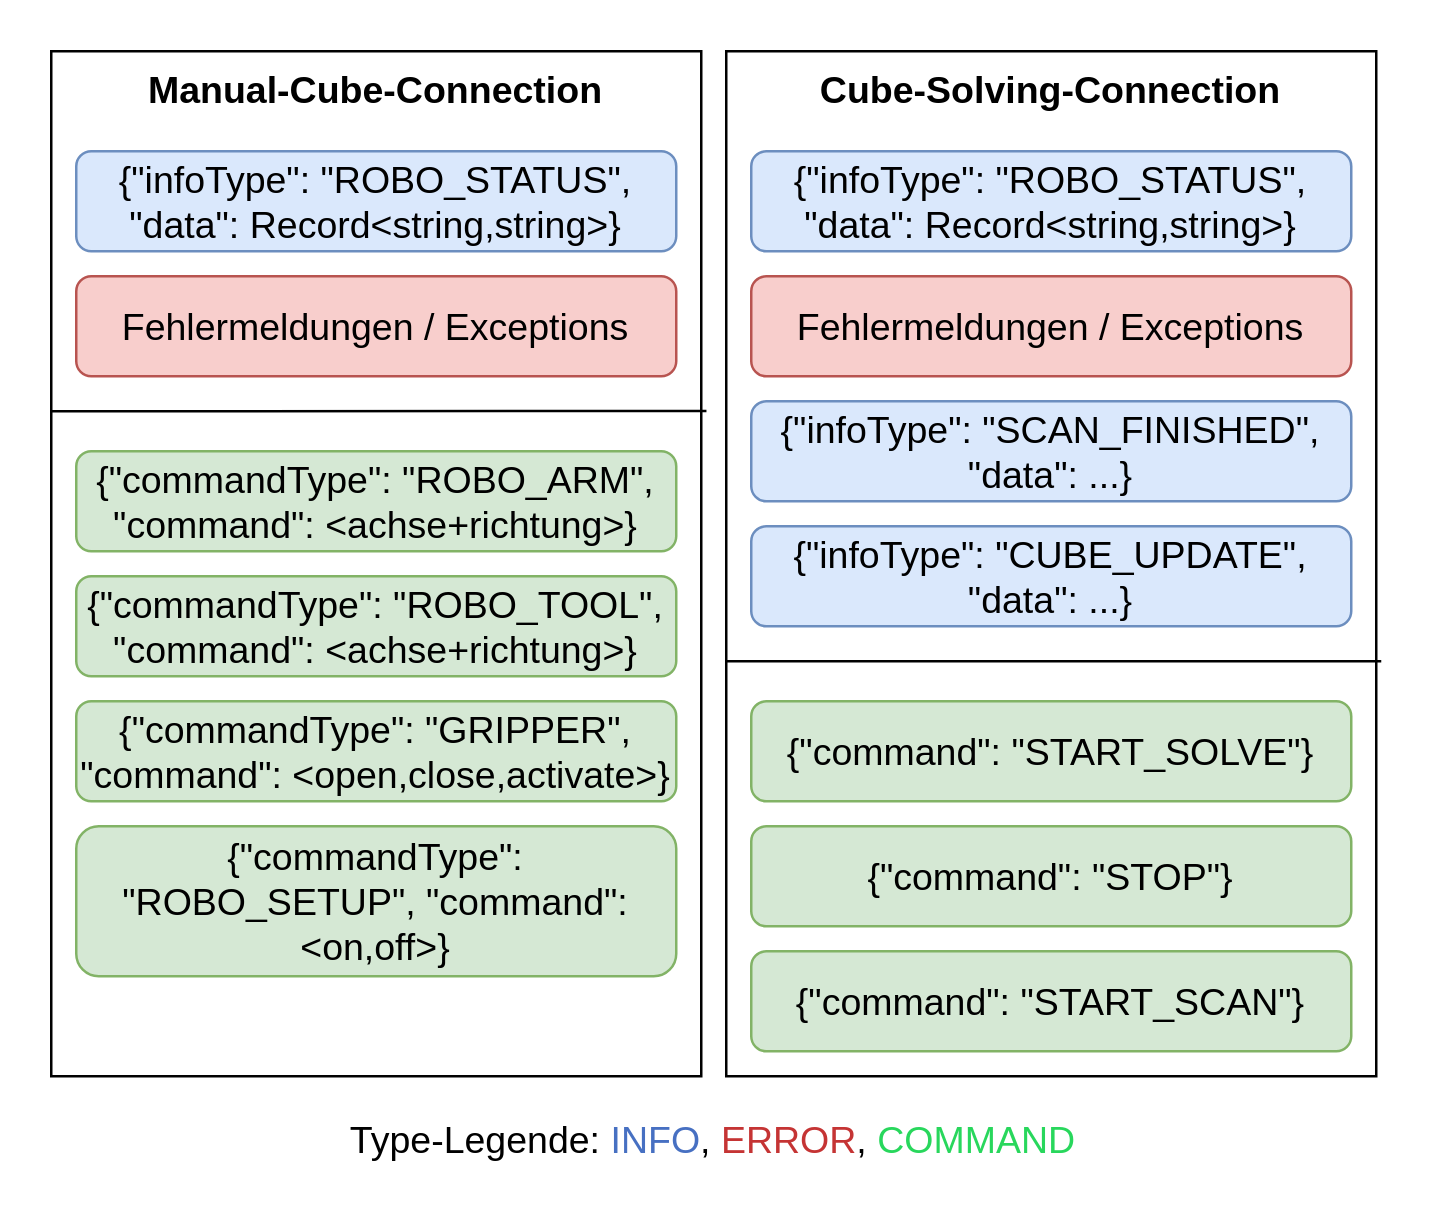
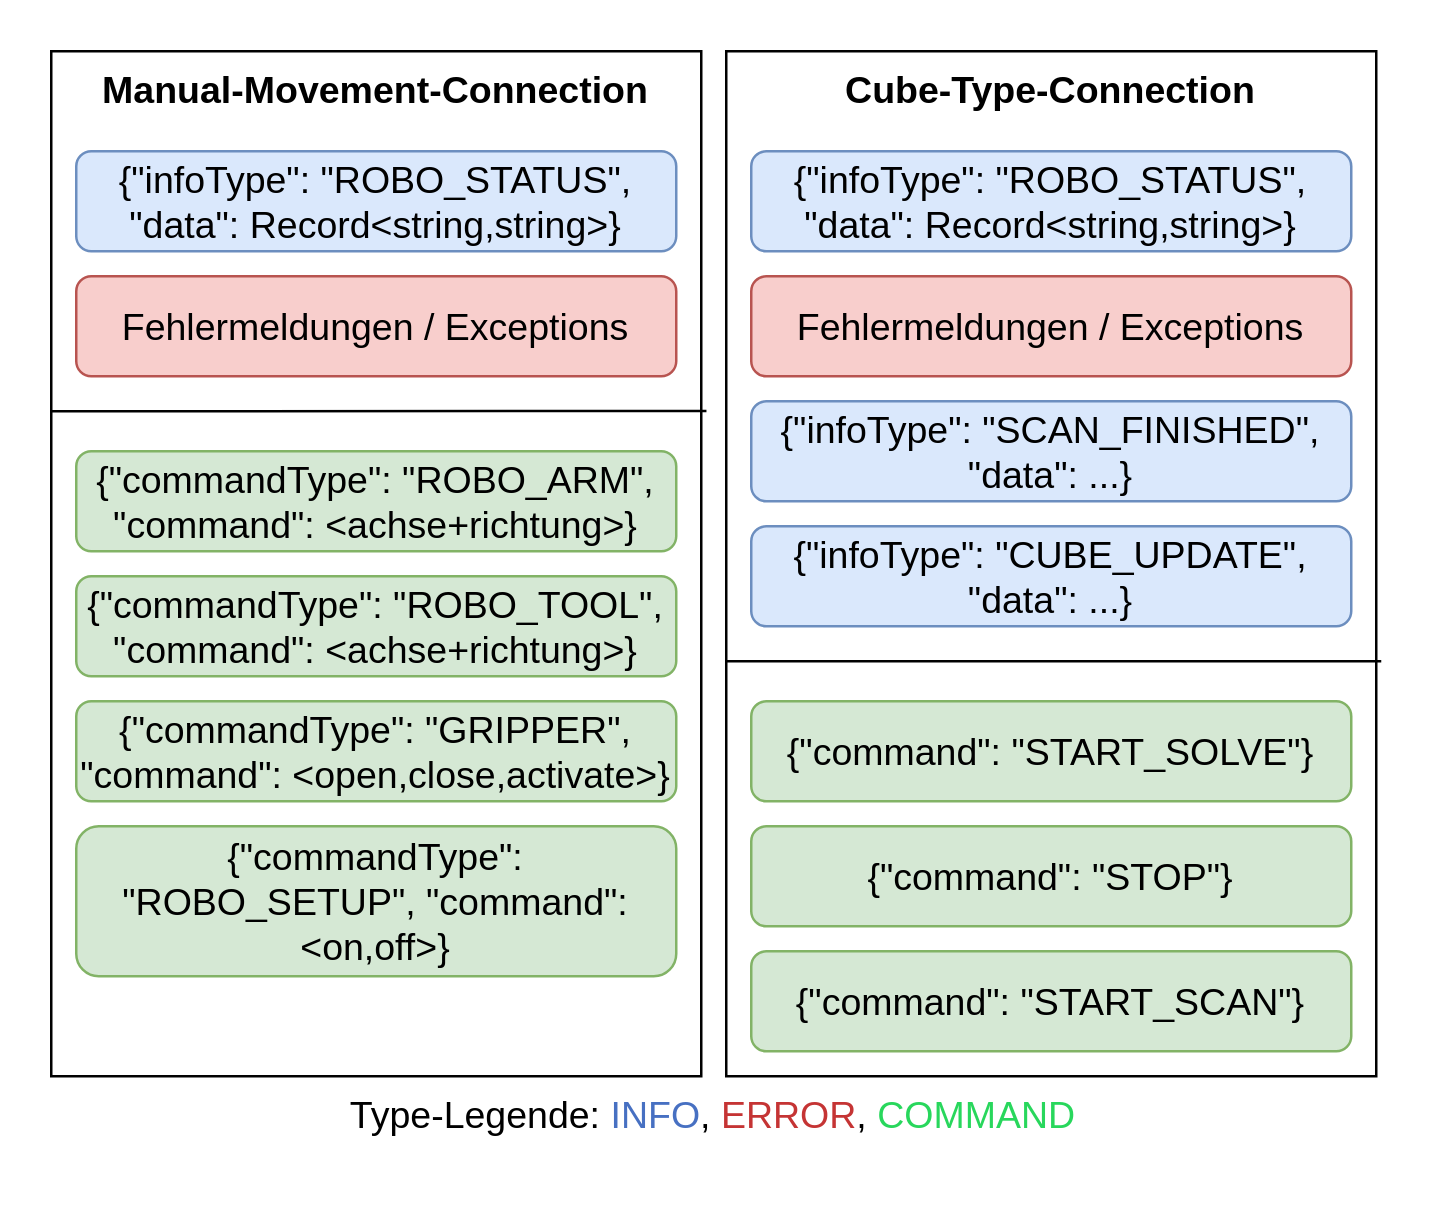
(376, 89) -> (376, 89)
(1051, 89) -> (1051, 89)
(714, 1139) -> (714, 1114)
